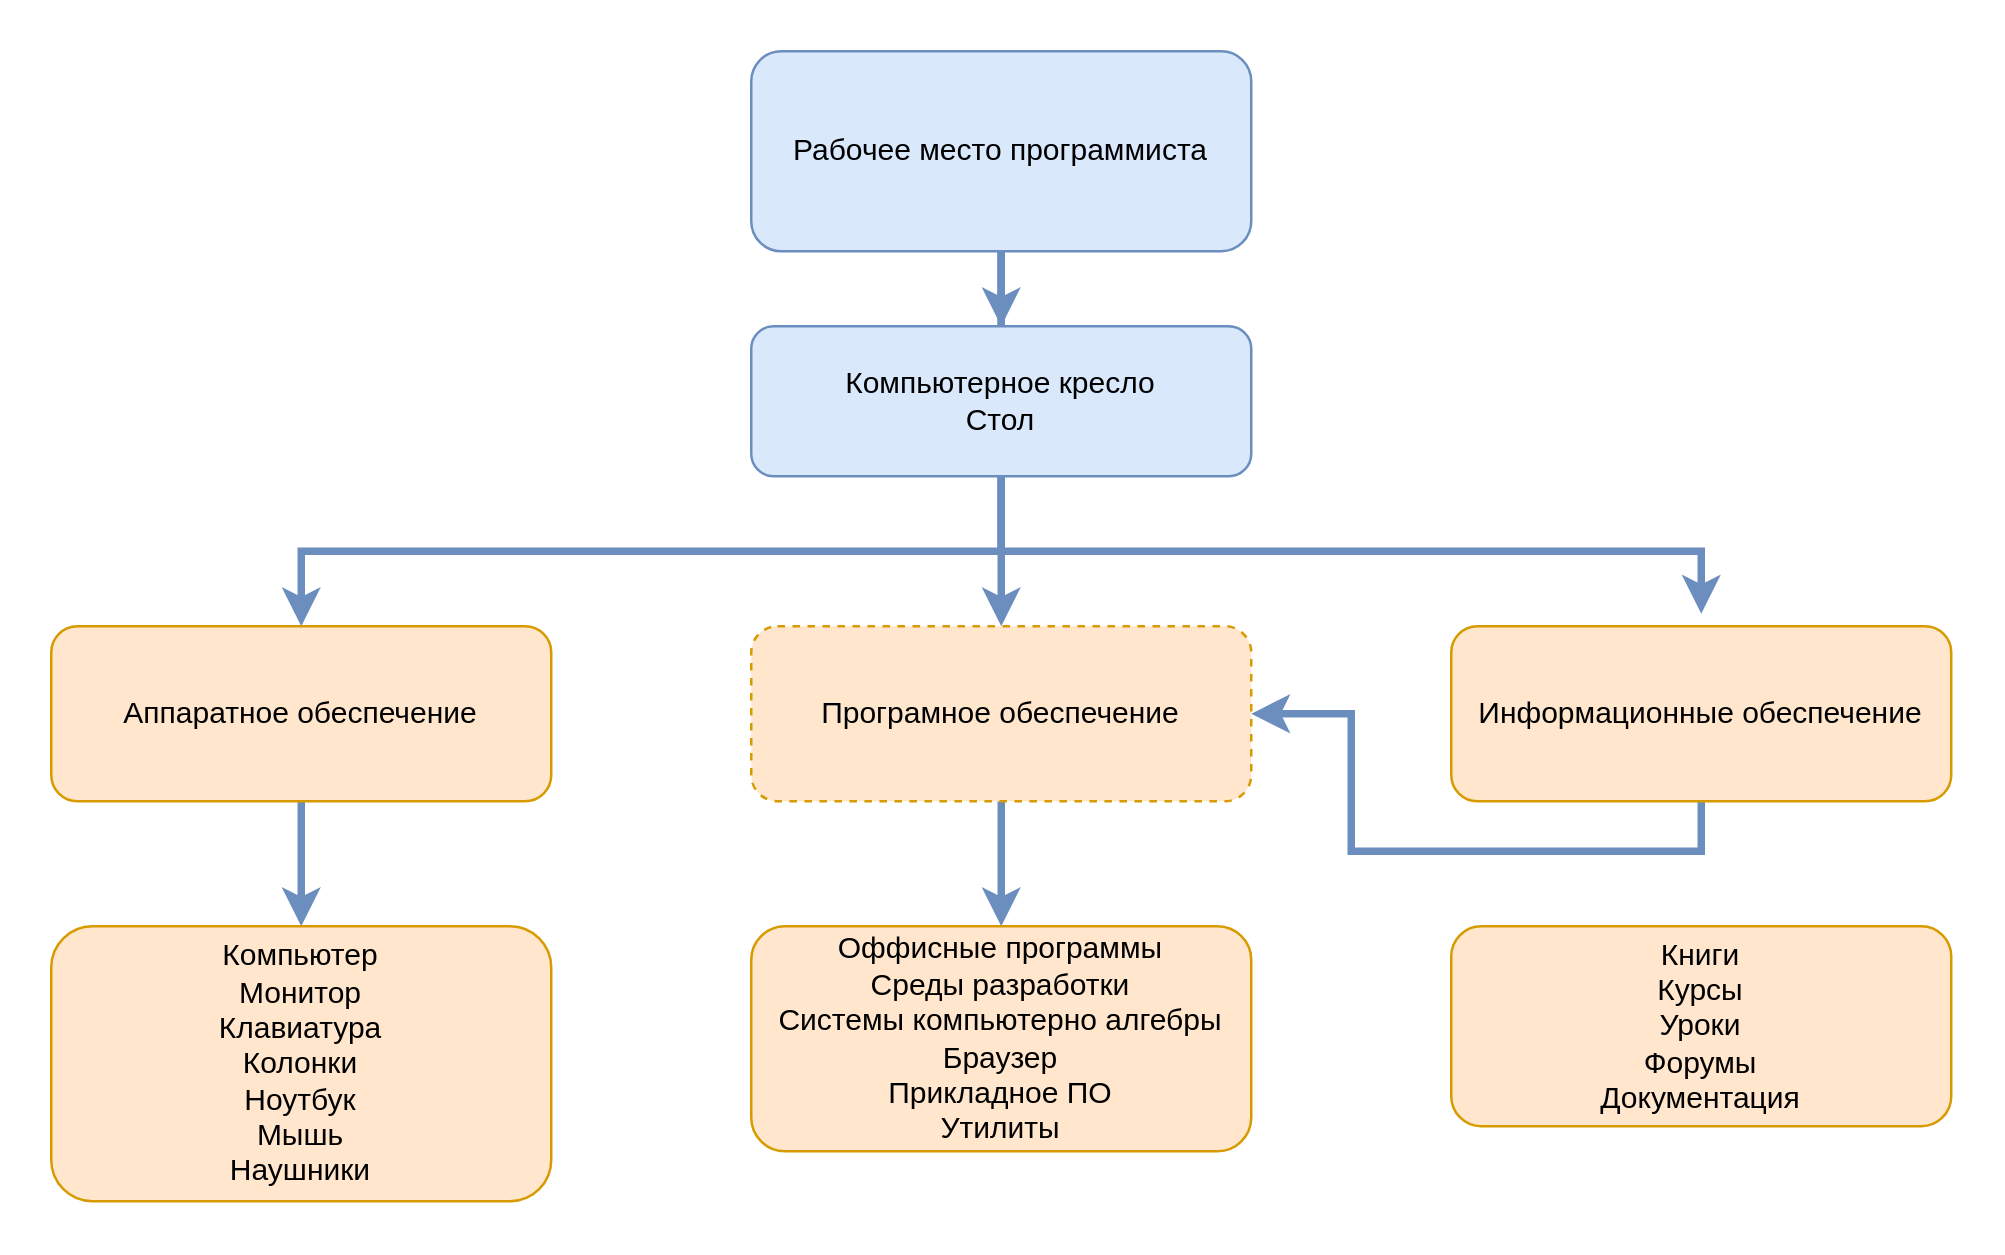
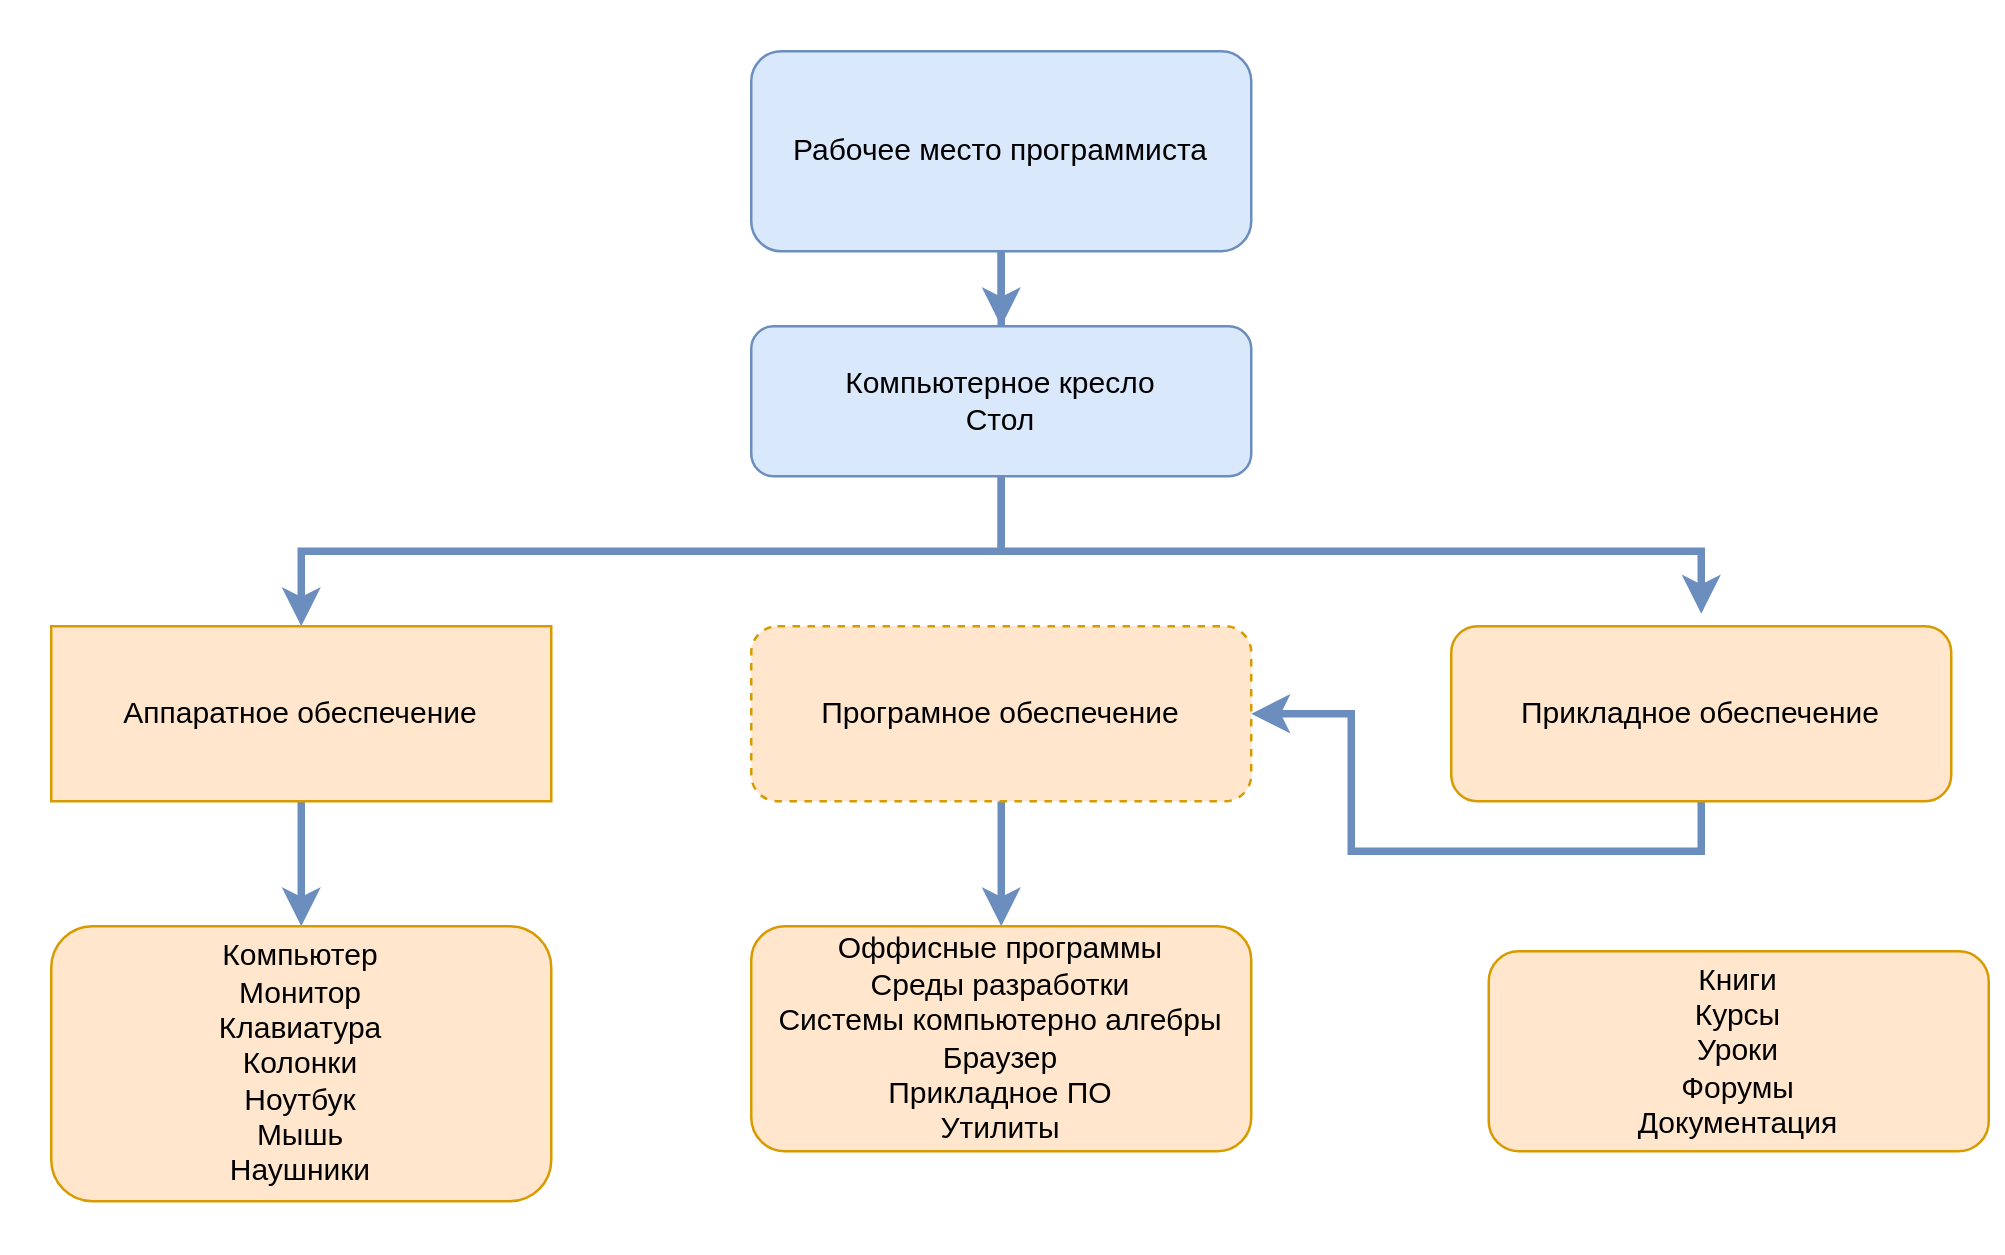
(1001, 578) -> none
(301, 714) -> (301, 714)
(1701, 714) -> (1701, 714)
(1701, 1026) -> (1739, 1051)
